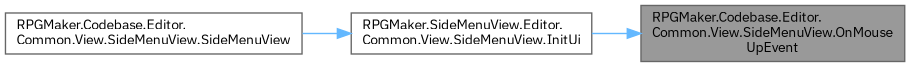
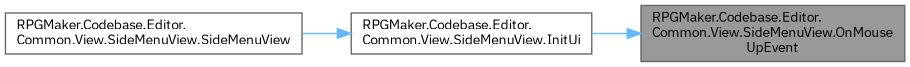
(472, 33) -> (472, 33)
